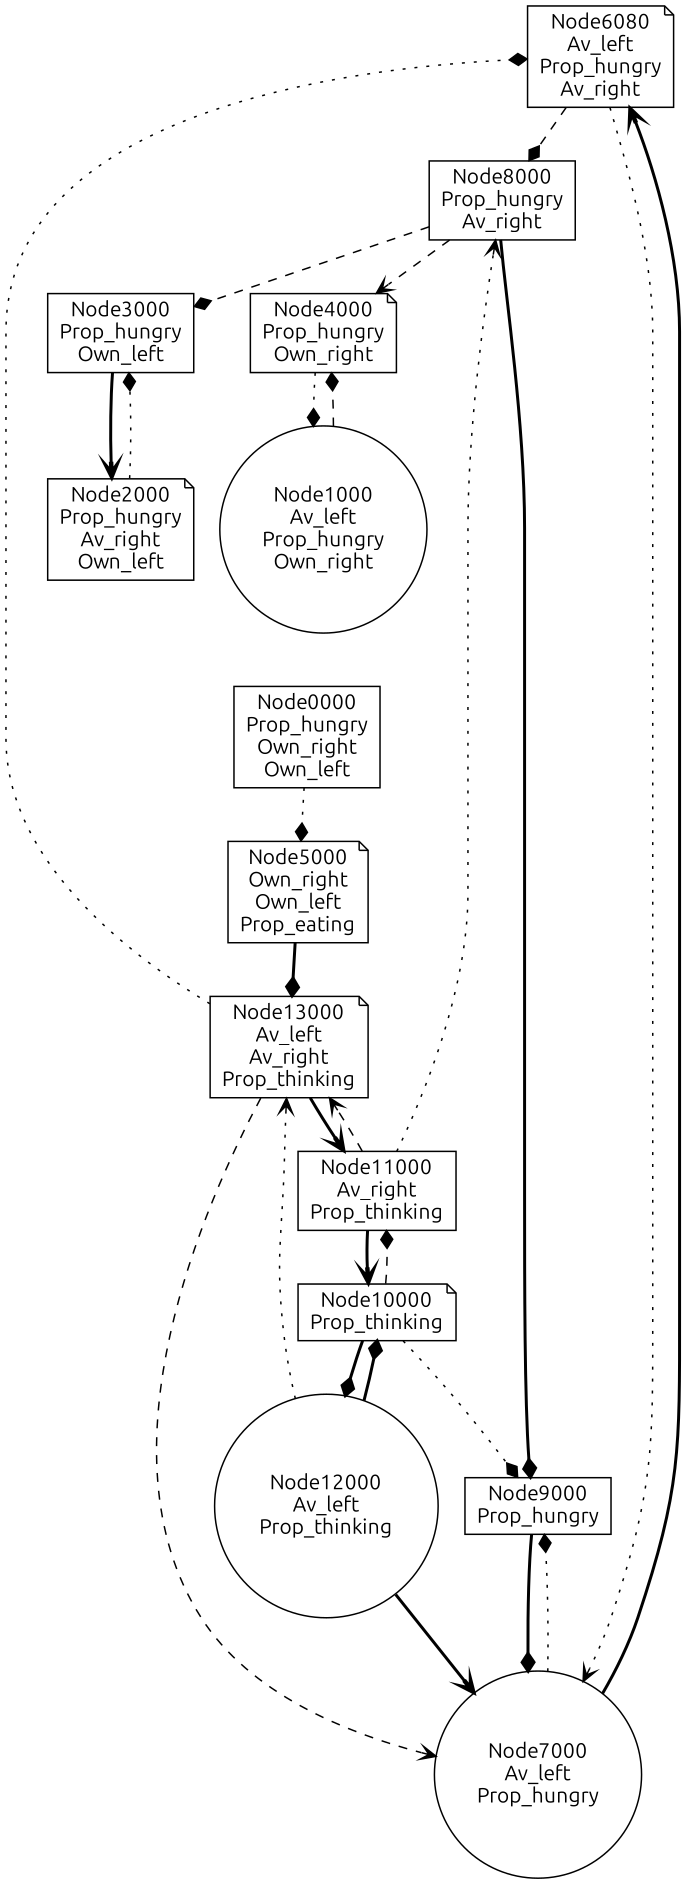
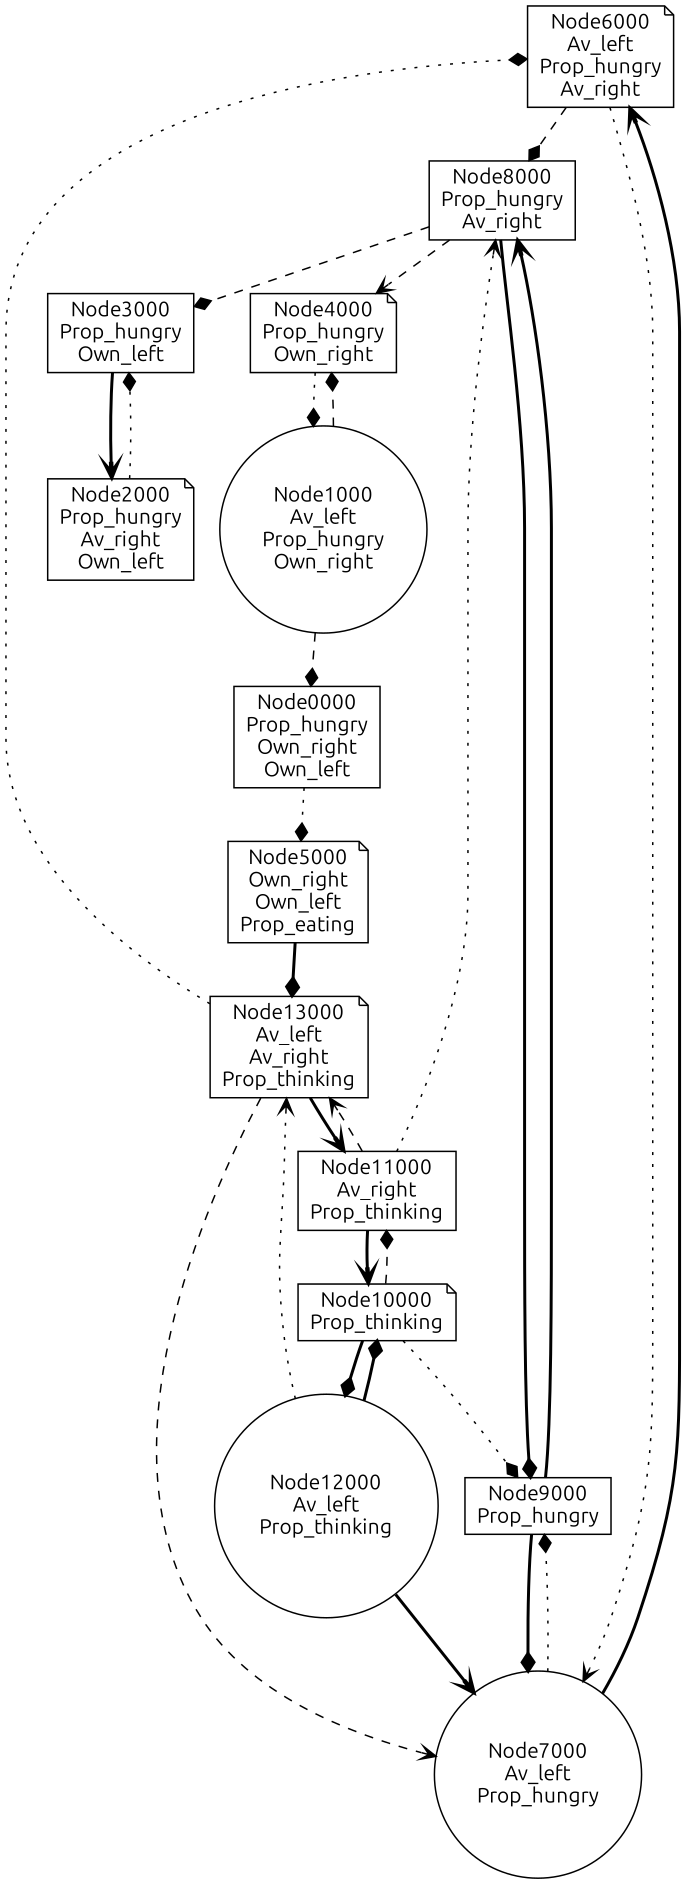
(601, 57) -> (601, 57)
none -> (314, 651)
none -> (551, 865)
